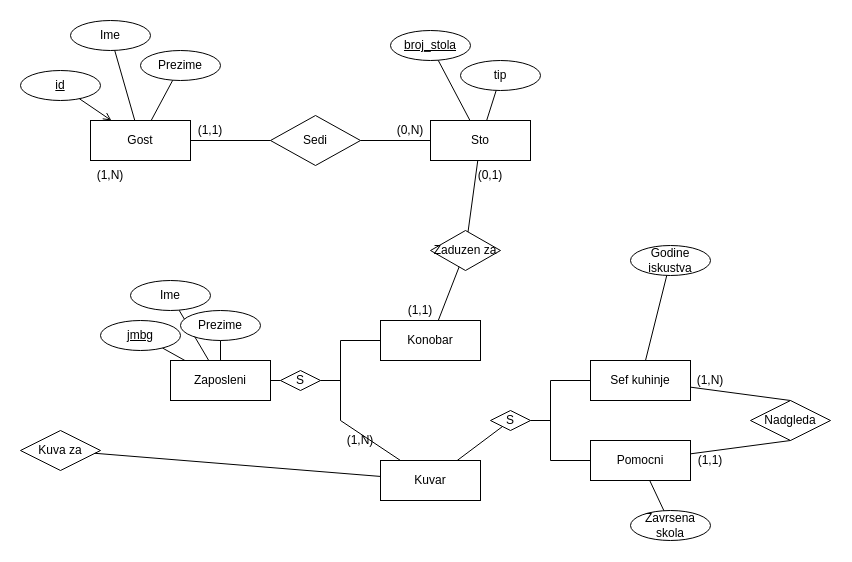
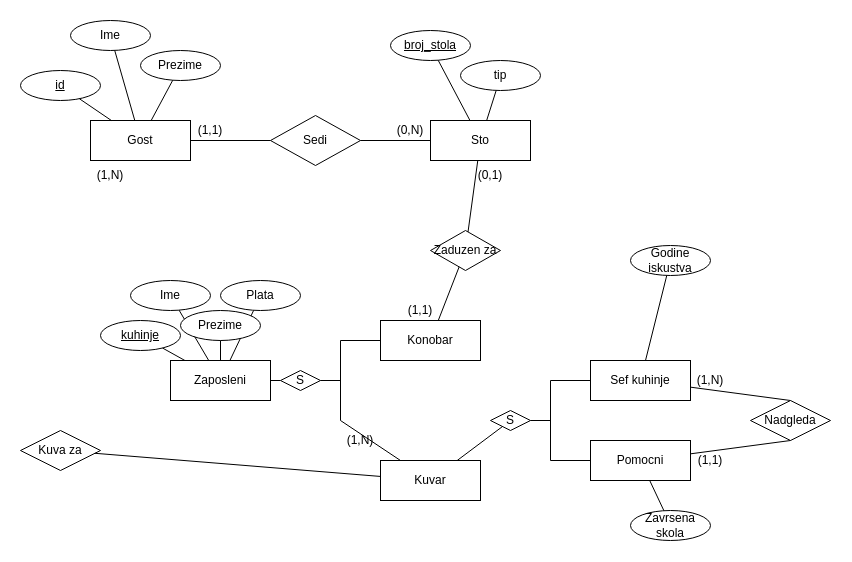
(106, 117) -> (107, 118)
none -> (261, 296)
(141, 336) -> (141, 336)
none -> (236, 349)
